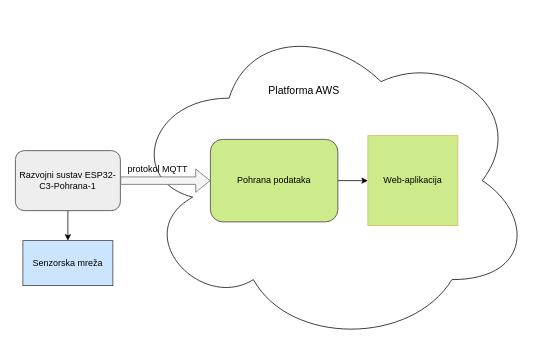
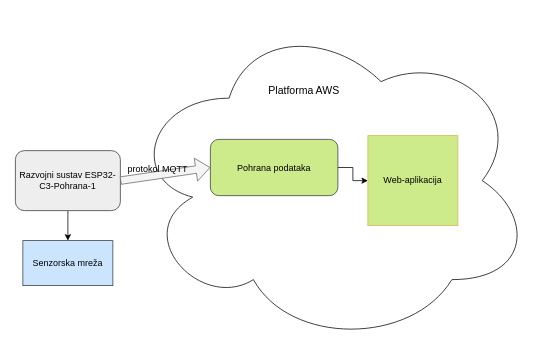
(274, 180) -> (274, 167)
